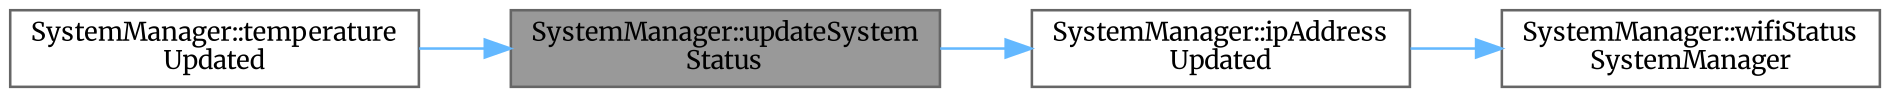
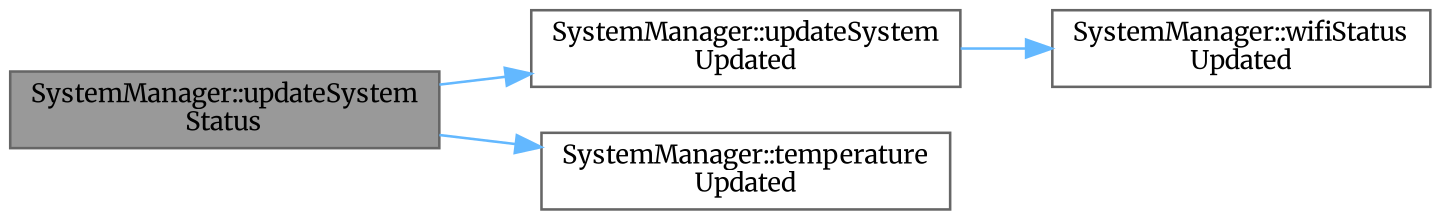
(452, 49) -> (477, 140)
(1221, 49) -> (746, 49)
(1691, 49) -> (1241, 49)
